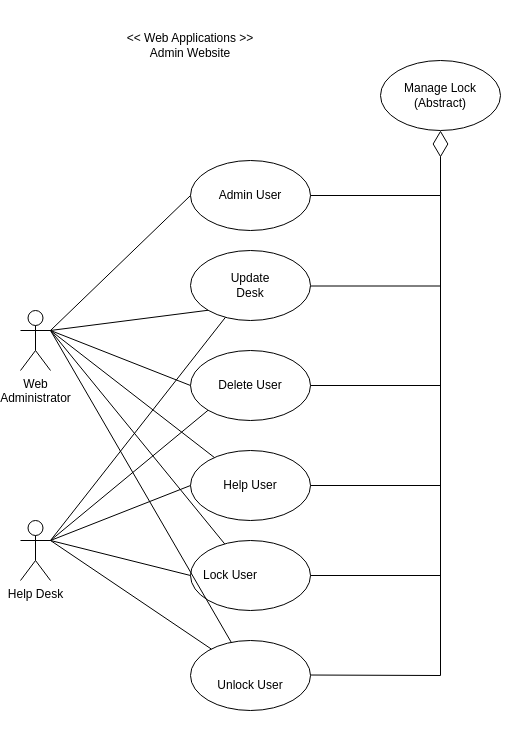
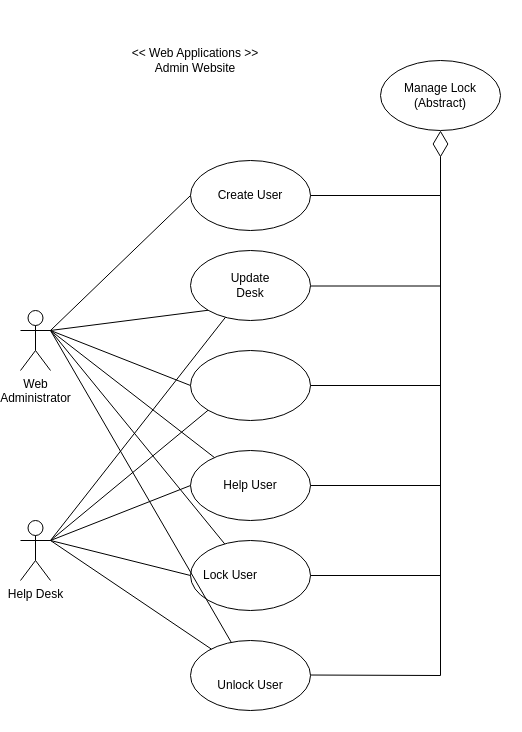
(191, 46) -> (196, 61)
(251, 196) -> (251, 196)
(251, 386) -> none
